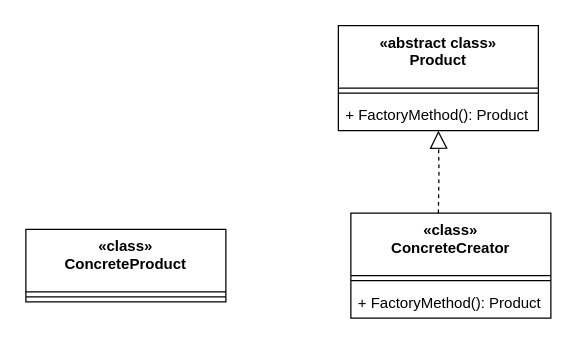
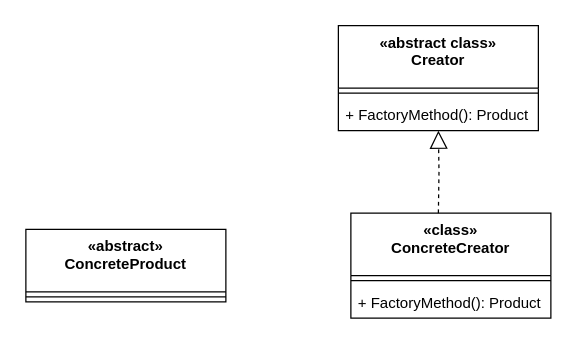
(438, 43) -> (438, 43)
(125, 246) -> (125, 246)
